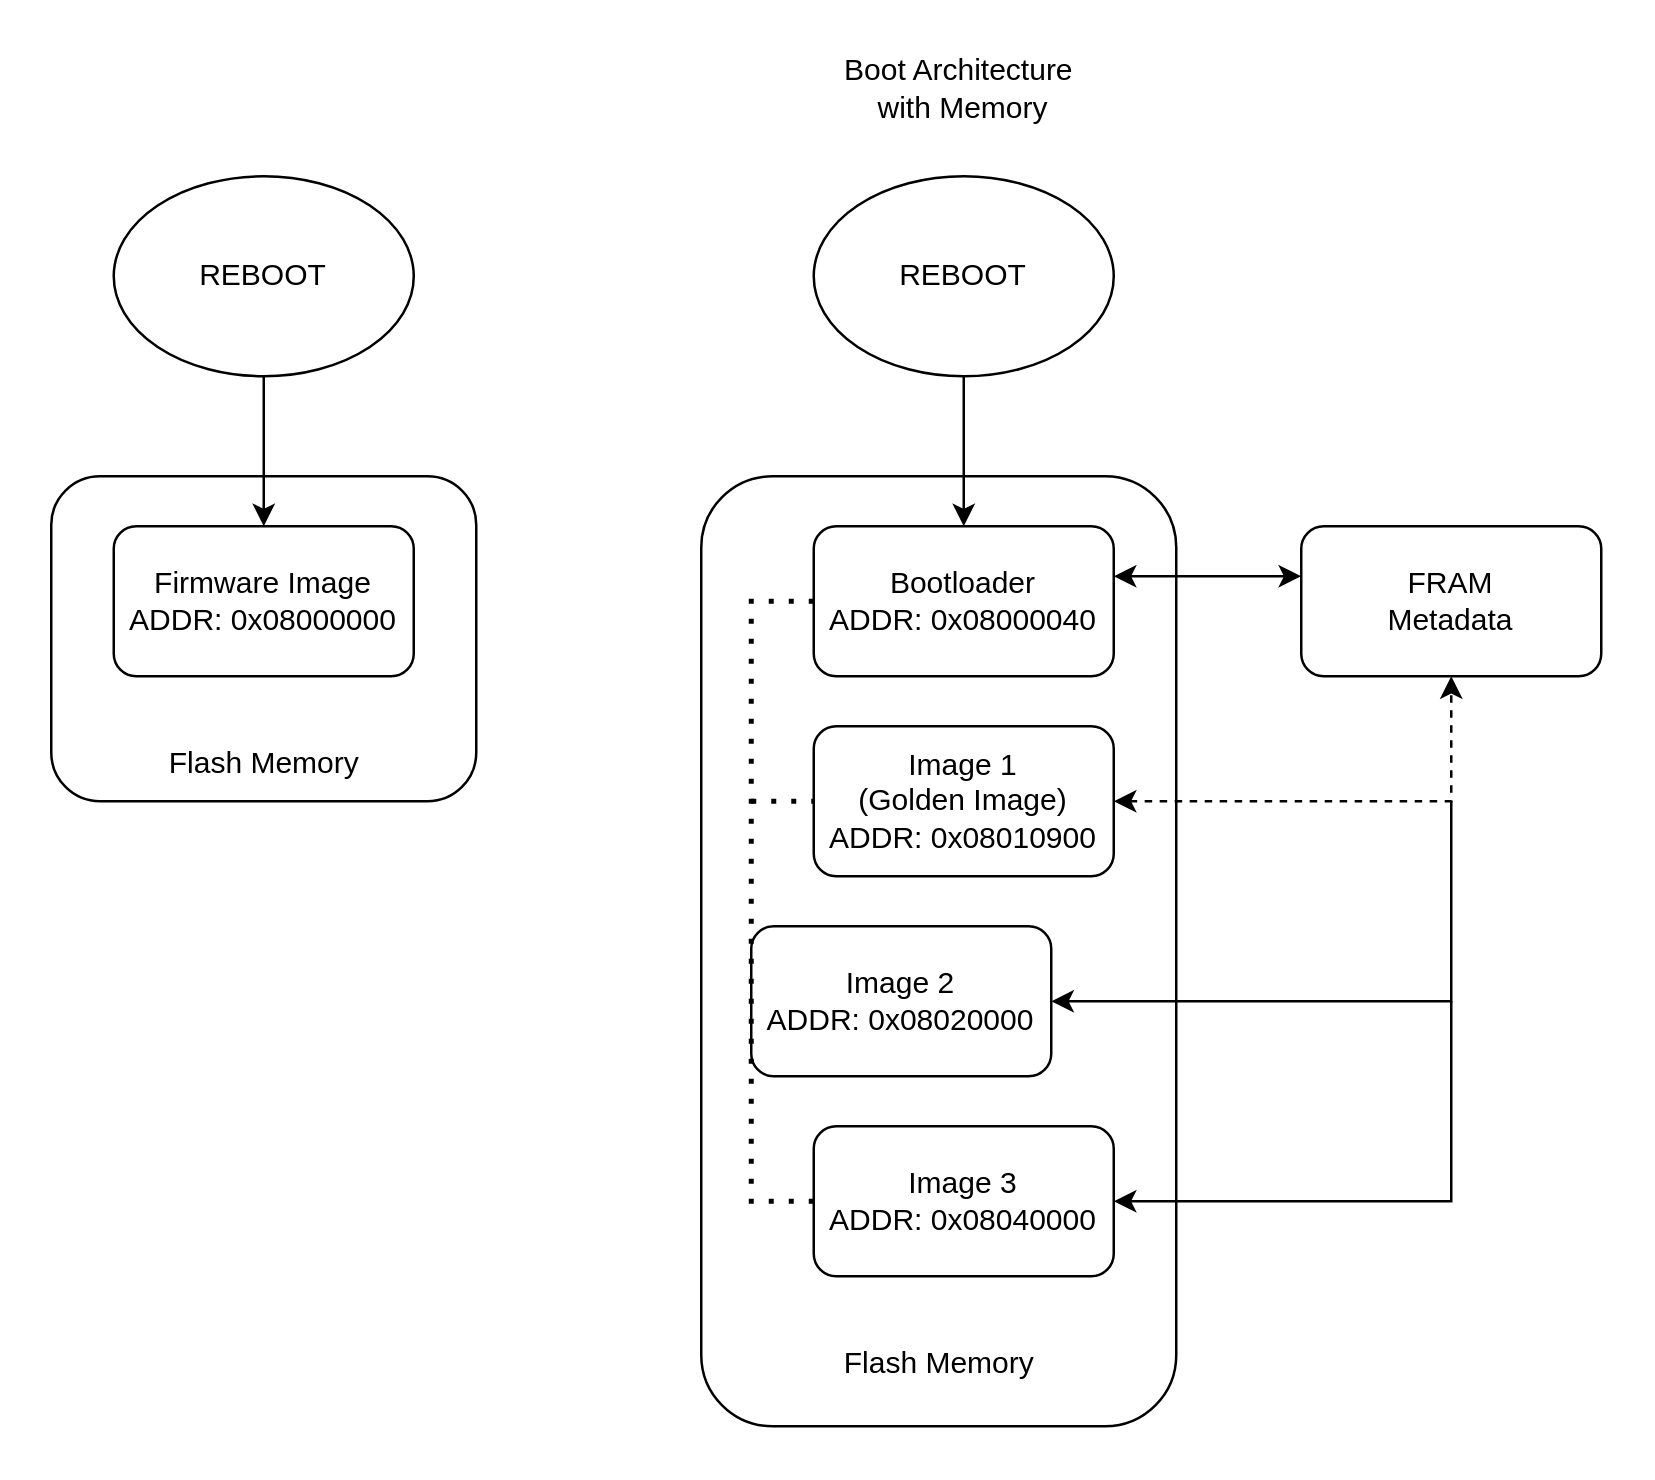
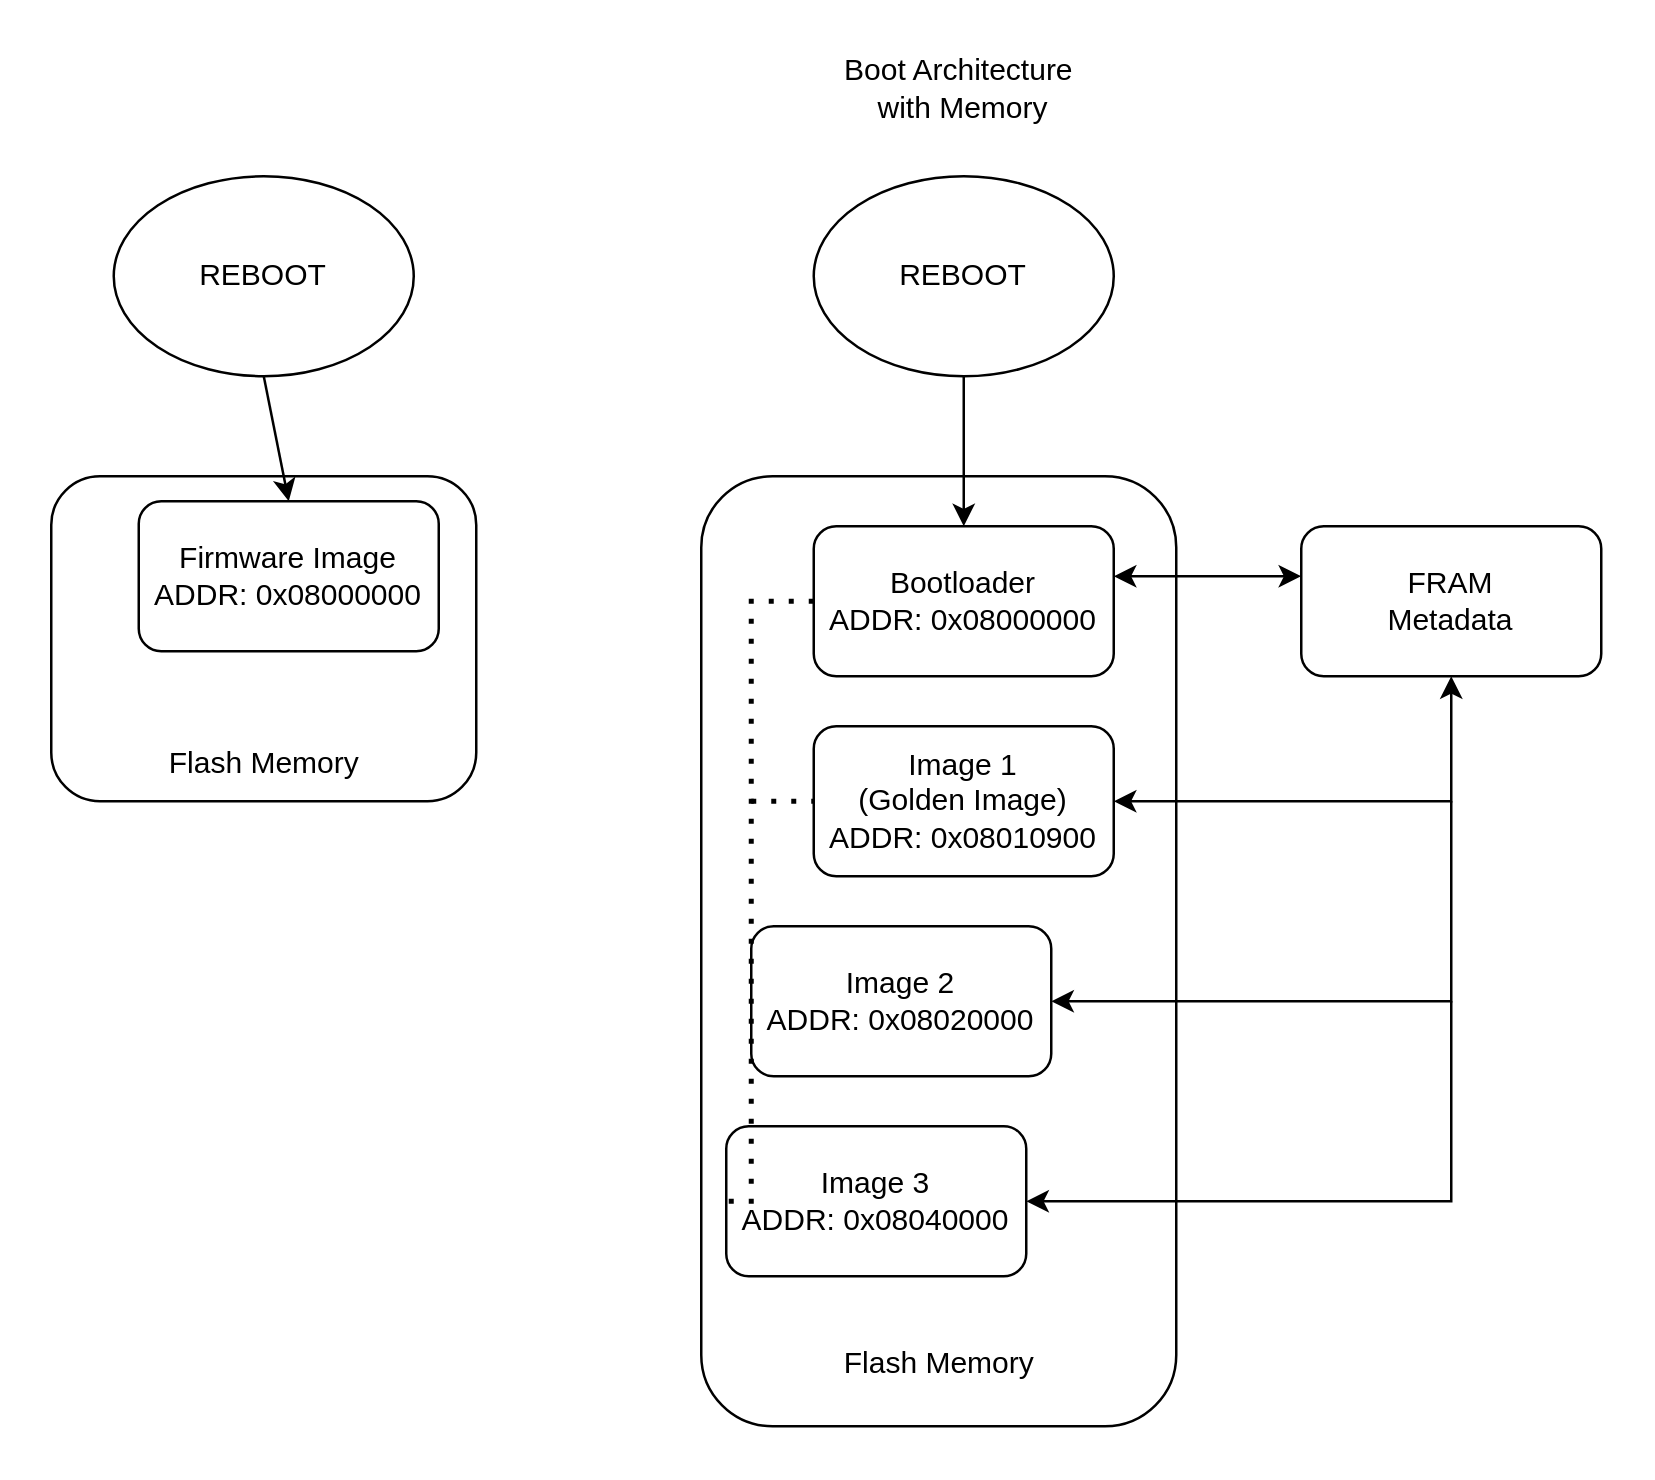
(264, 601) -> (289, 576)
(964, 601) -> (964, 601)
(1347, 801) -> (1347, 801)
(964, 1201) -> (876, 1201)
